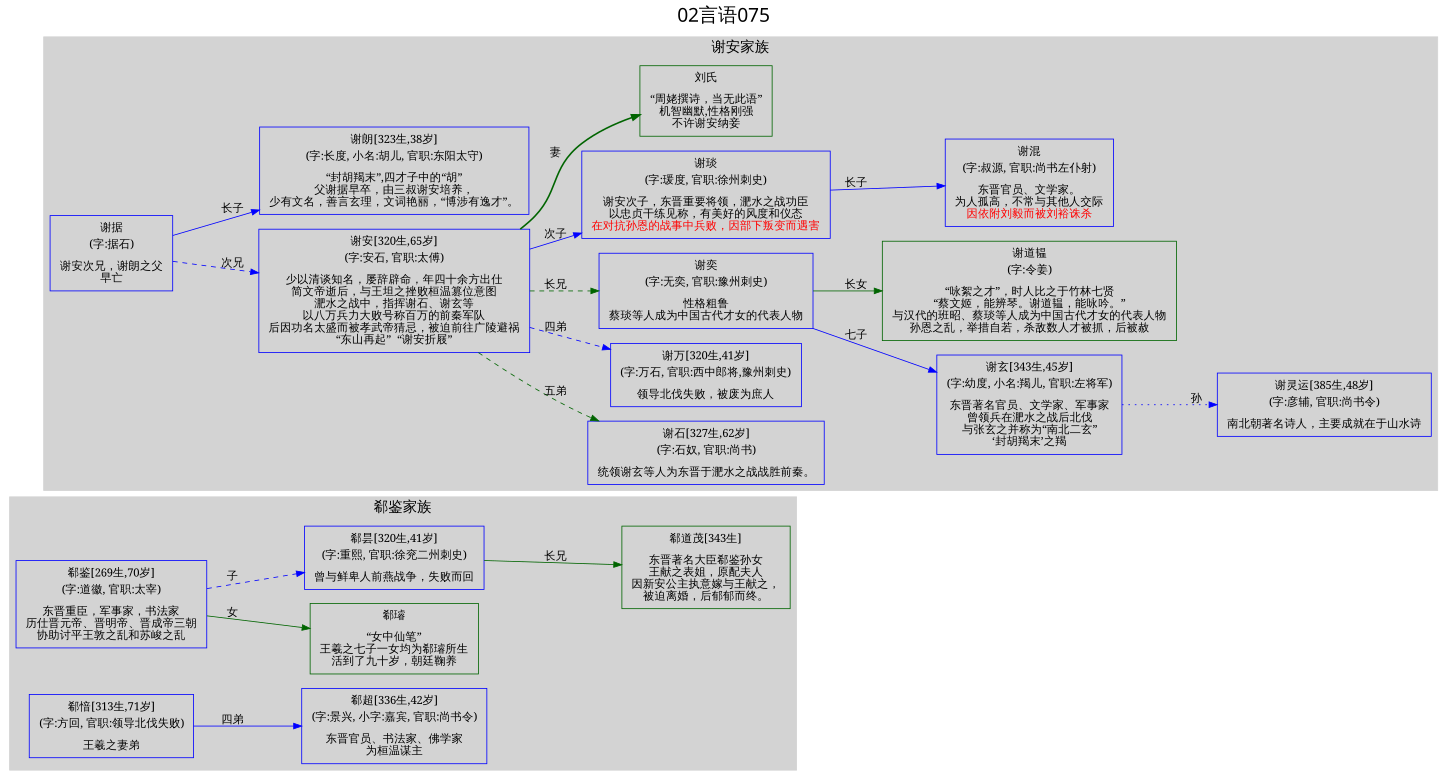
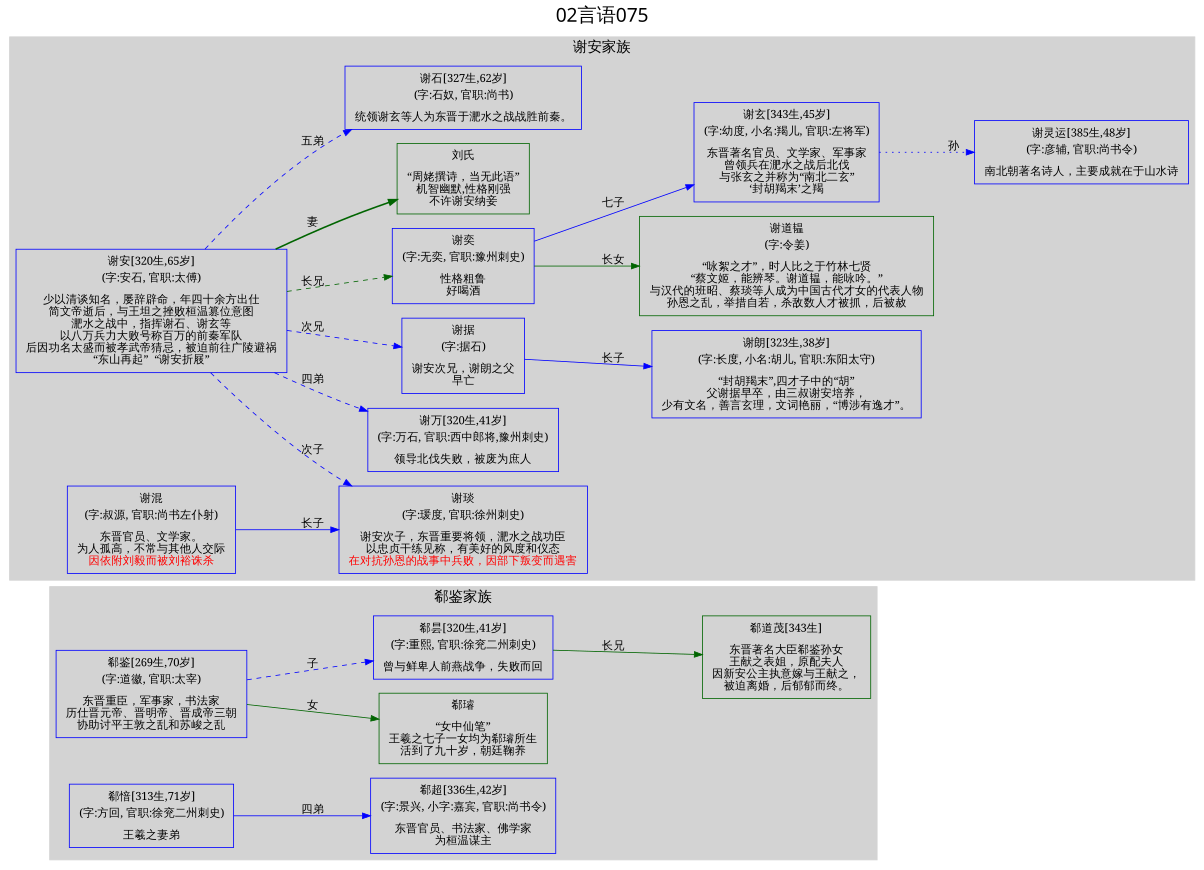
(884, 188) -> (283, 530)
(552, 242) -> (275, 431)
(212, 267) -> (340, 338)
(706, 316) -> (464, 291)
(533, 388) -> (270, 186)
(112, 724) -> (152, 813)
